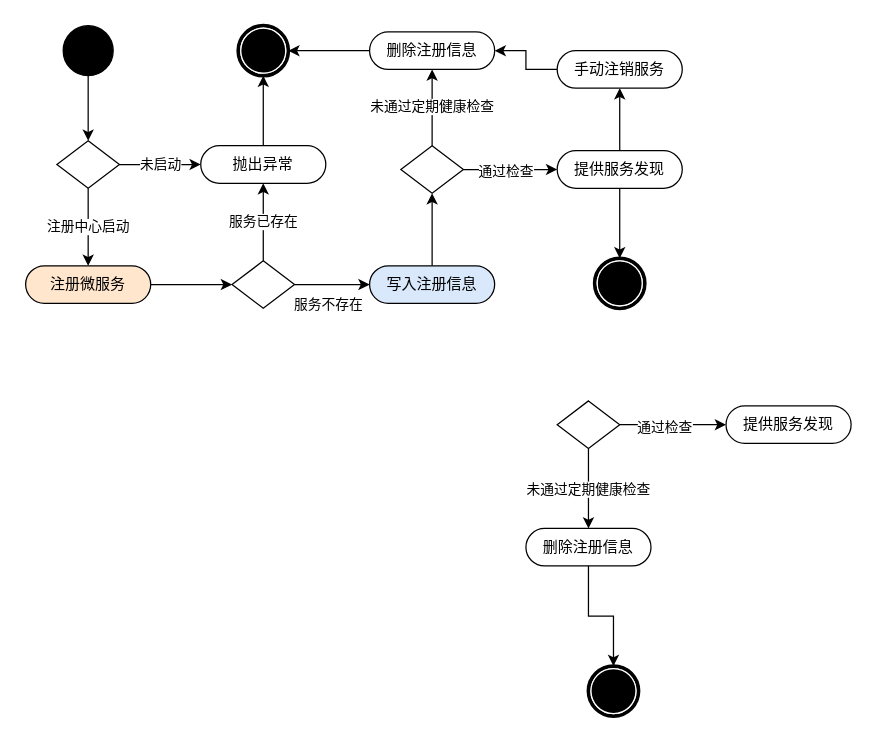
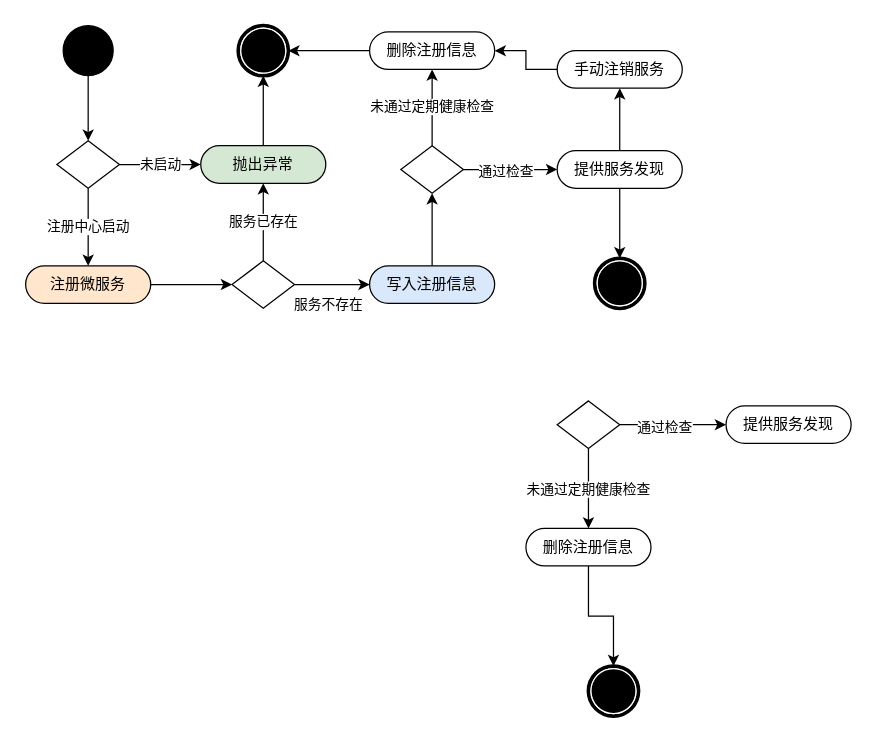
(263, 164) -> (263, 164)
